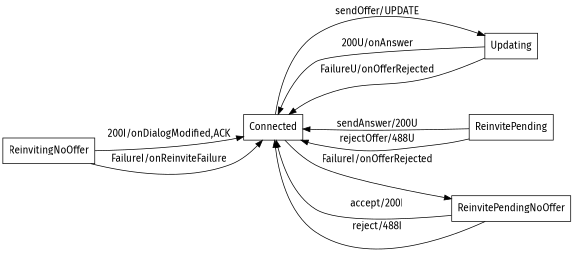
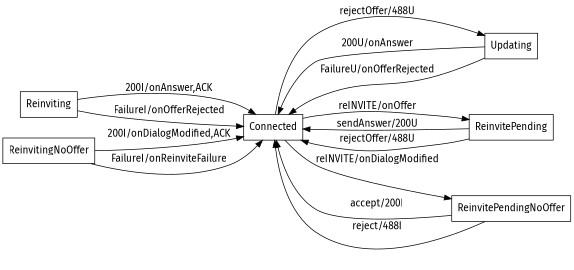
(377, 12) -> (377, 12)
none -> (49, 105)
none -> (382, 112)
(377, 160) -> (377, 160)
